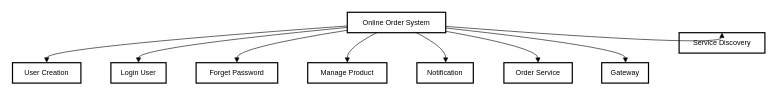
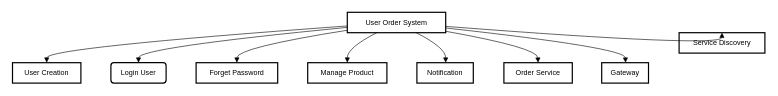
(396, 23) -> (396, 23)
(138, 73) -> (138, 73)
